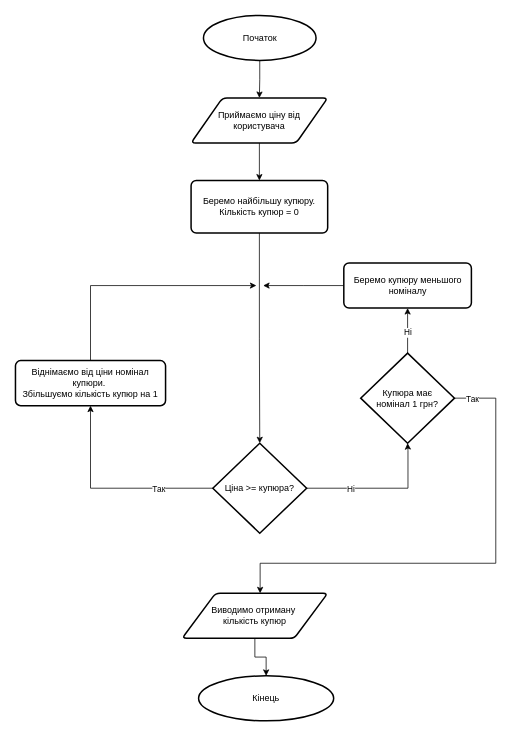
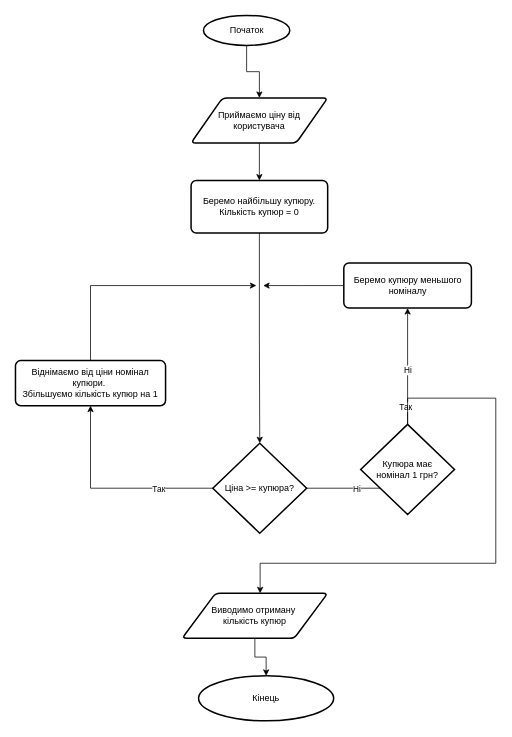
(260, 38) -> (246, 30)
(407, 398) -> (407, 469)
